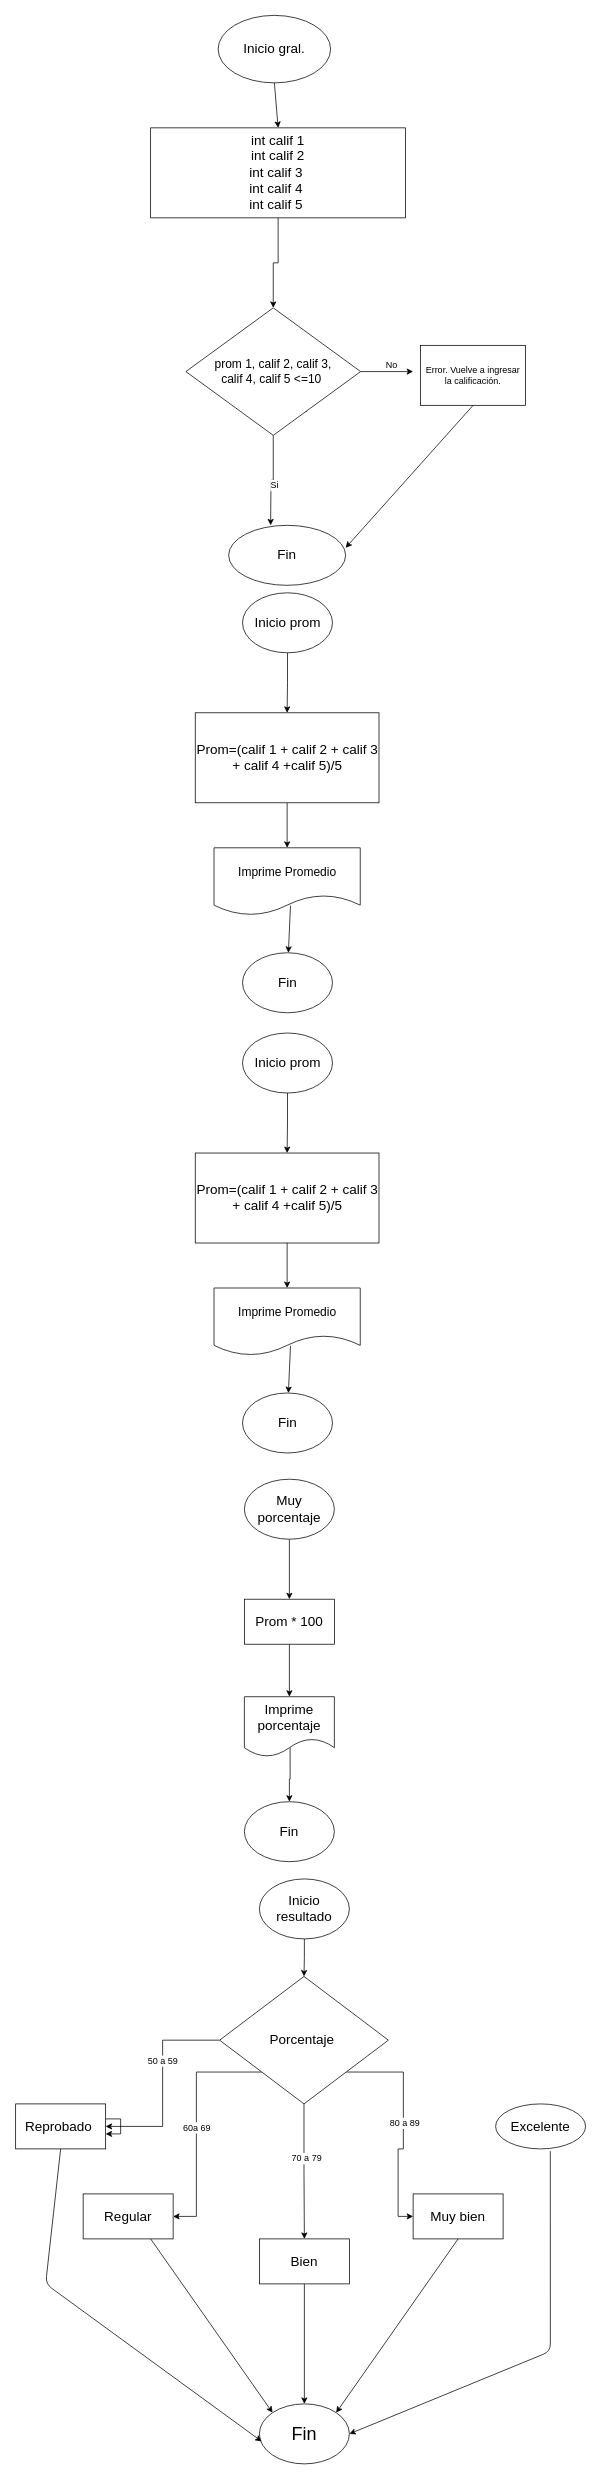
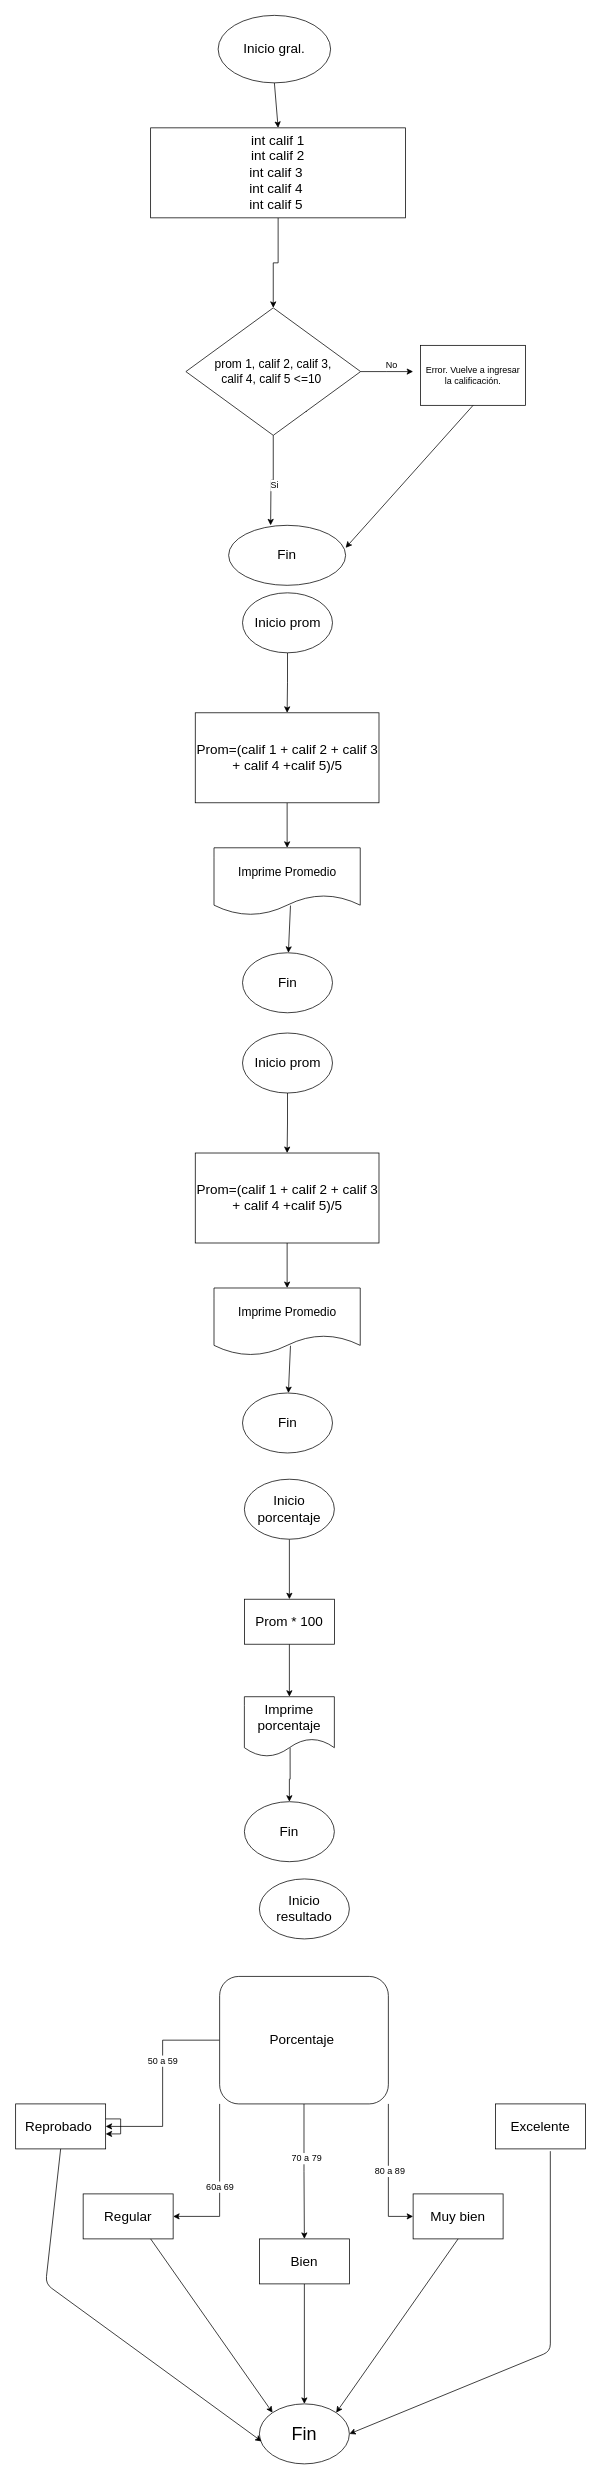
(289, 1509) -> (289, 1509)
(304, 1955) -> none
(304, 2040) -> (304, 2040)
(540, 2127) -> (540, 2127)
